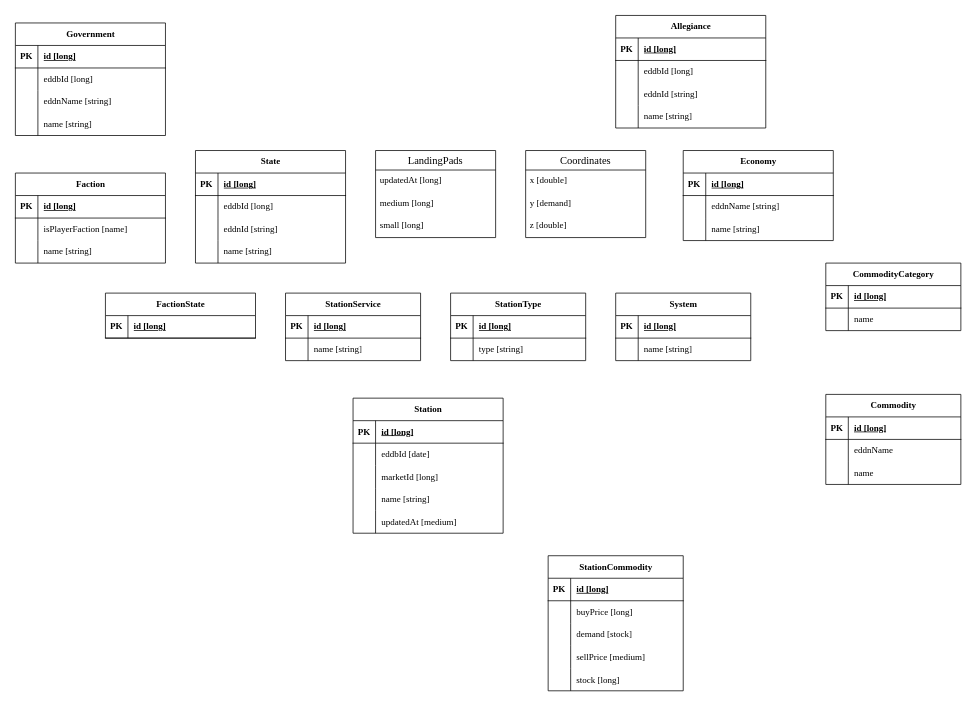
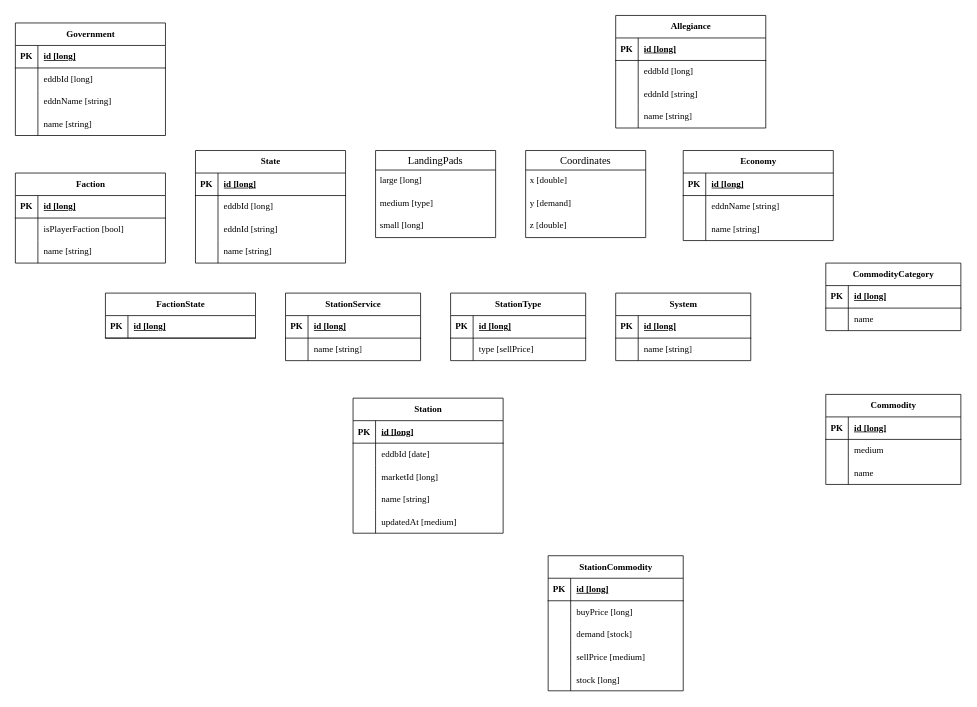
(418, 181) -> (407, 181)
(409, 203) -> (410, 203)
(95, 229) -> (93, 229)
(509, 349) -> (515, 349)
(874, 450) -> (868, 450)
